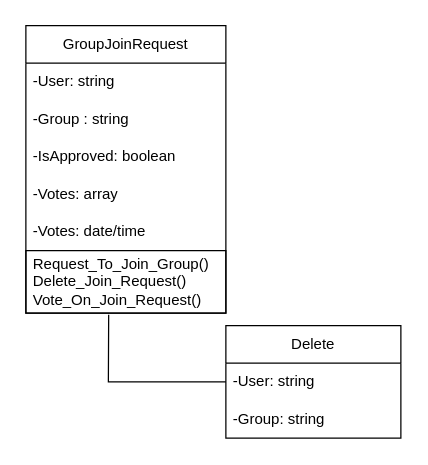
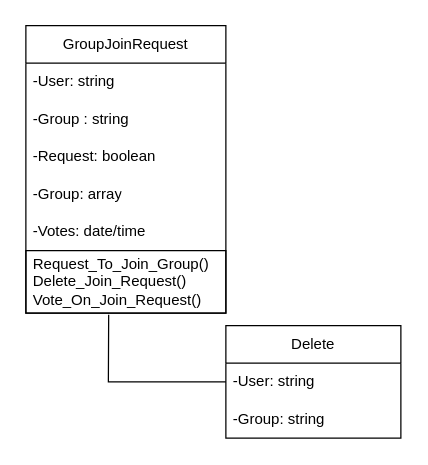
(111, 157) -> (99, 157)
(84, 194) -> (84, 194)
